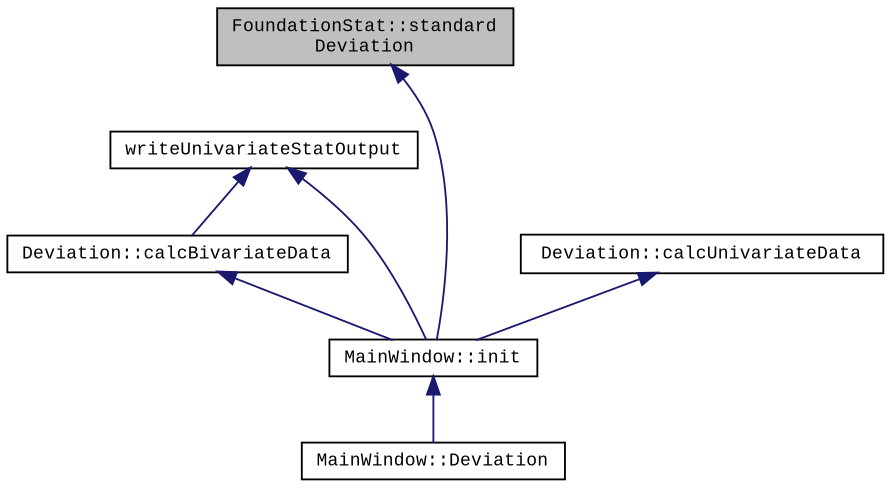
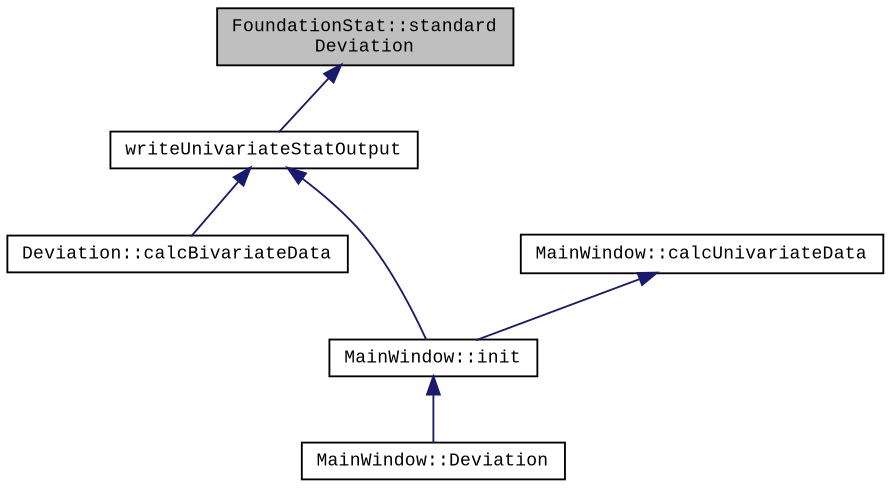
(446, 205) -> (304, 105)
(702, 254) -> (702, 254)
(314, 309) -> none
